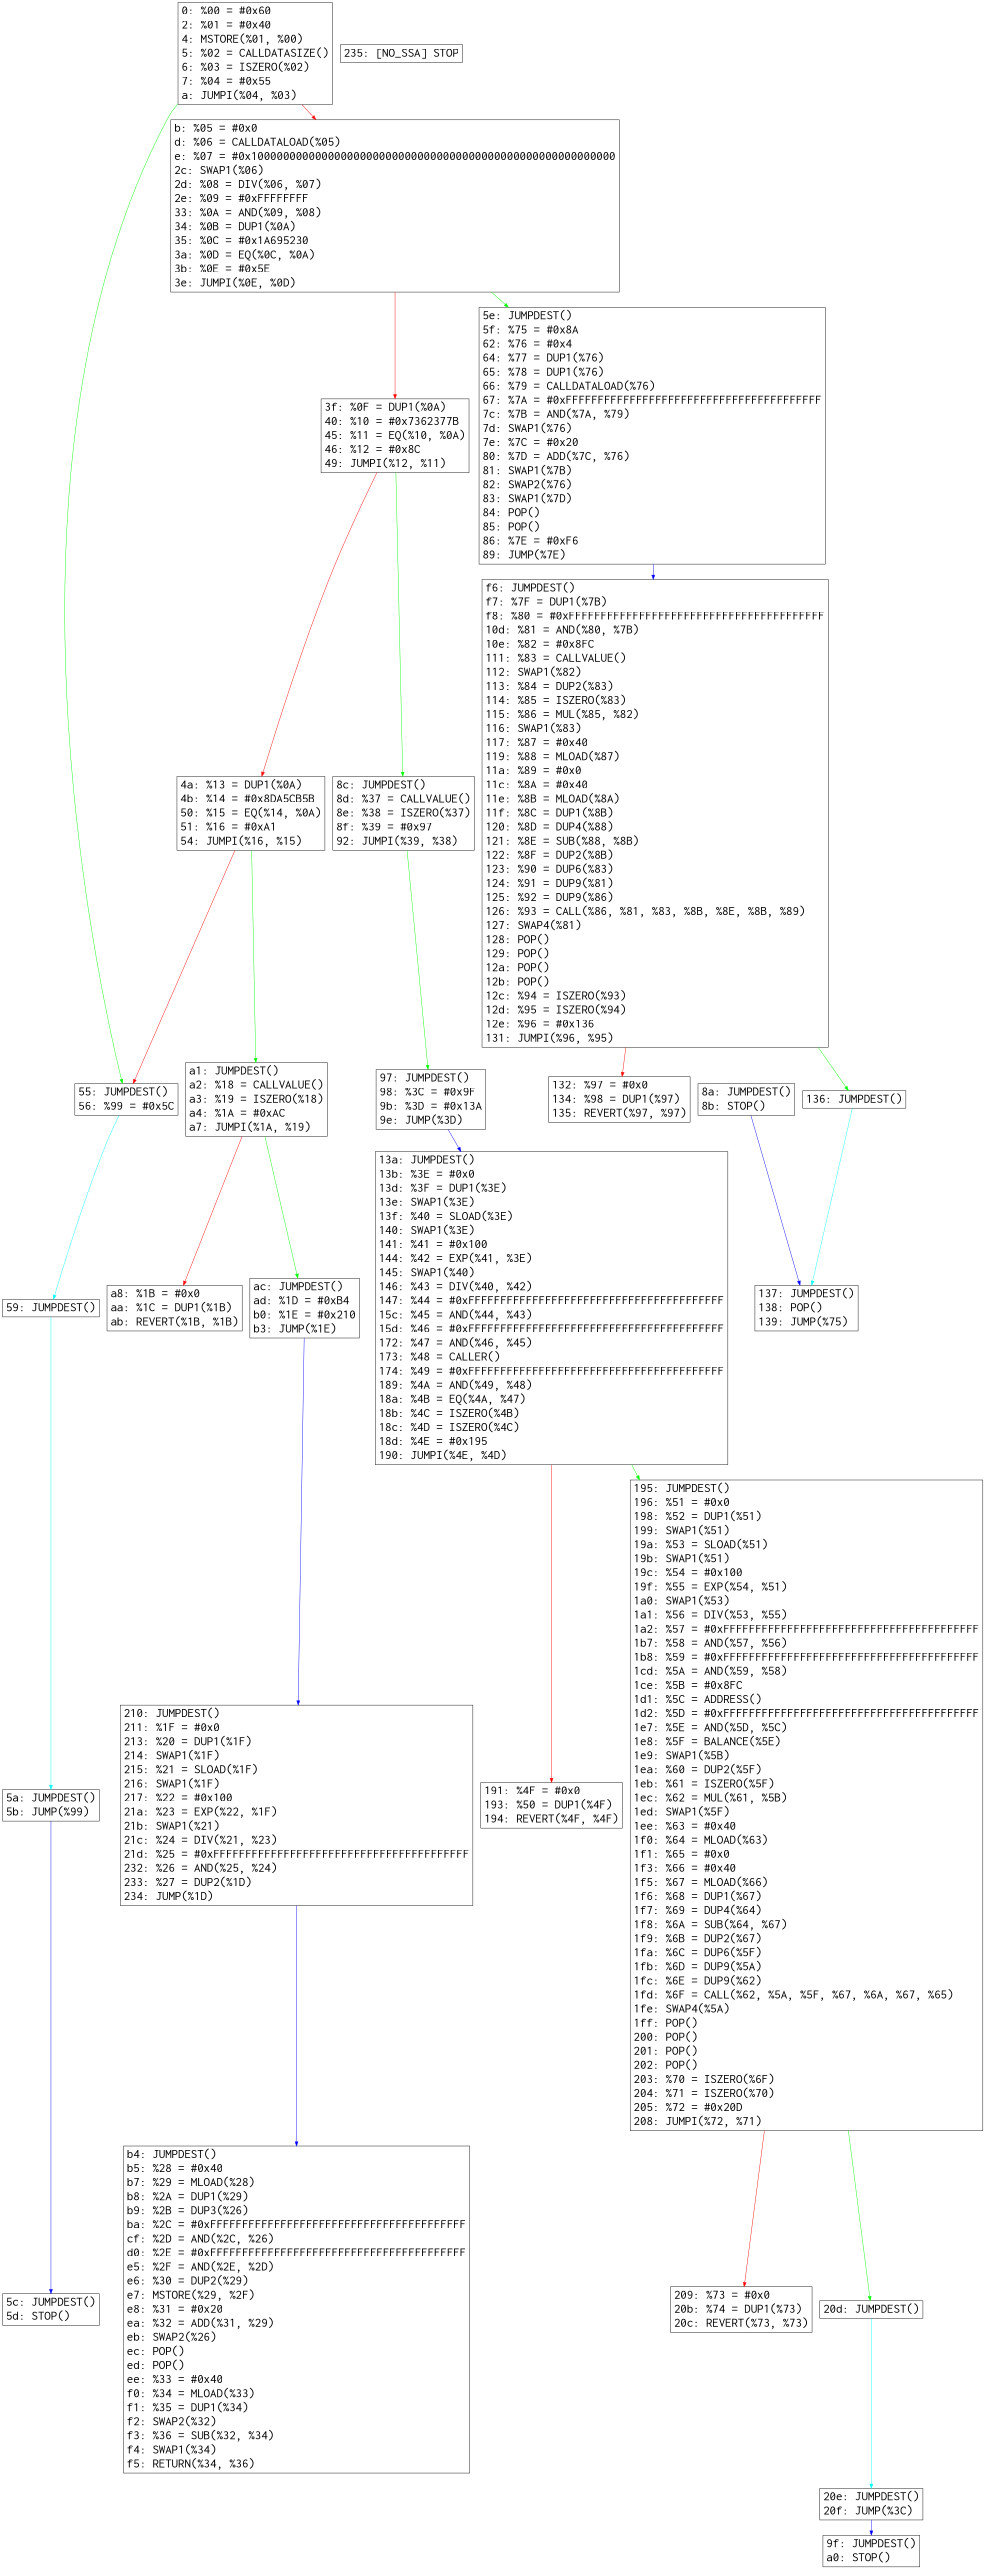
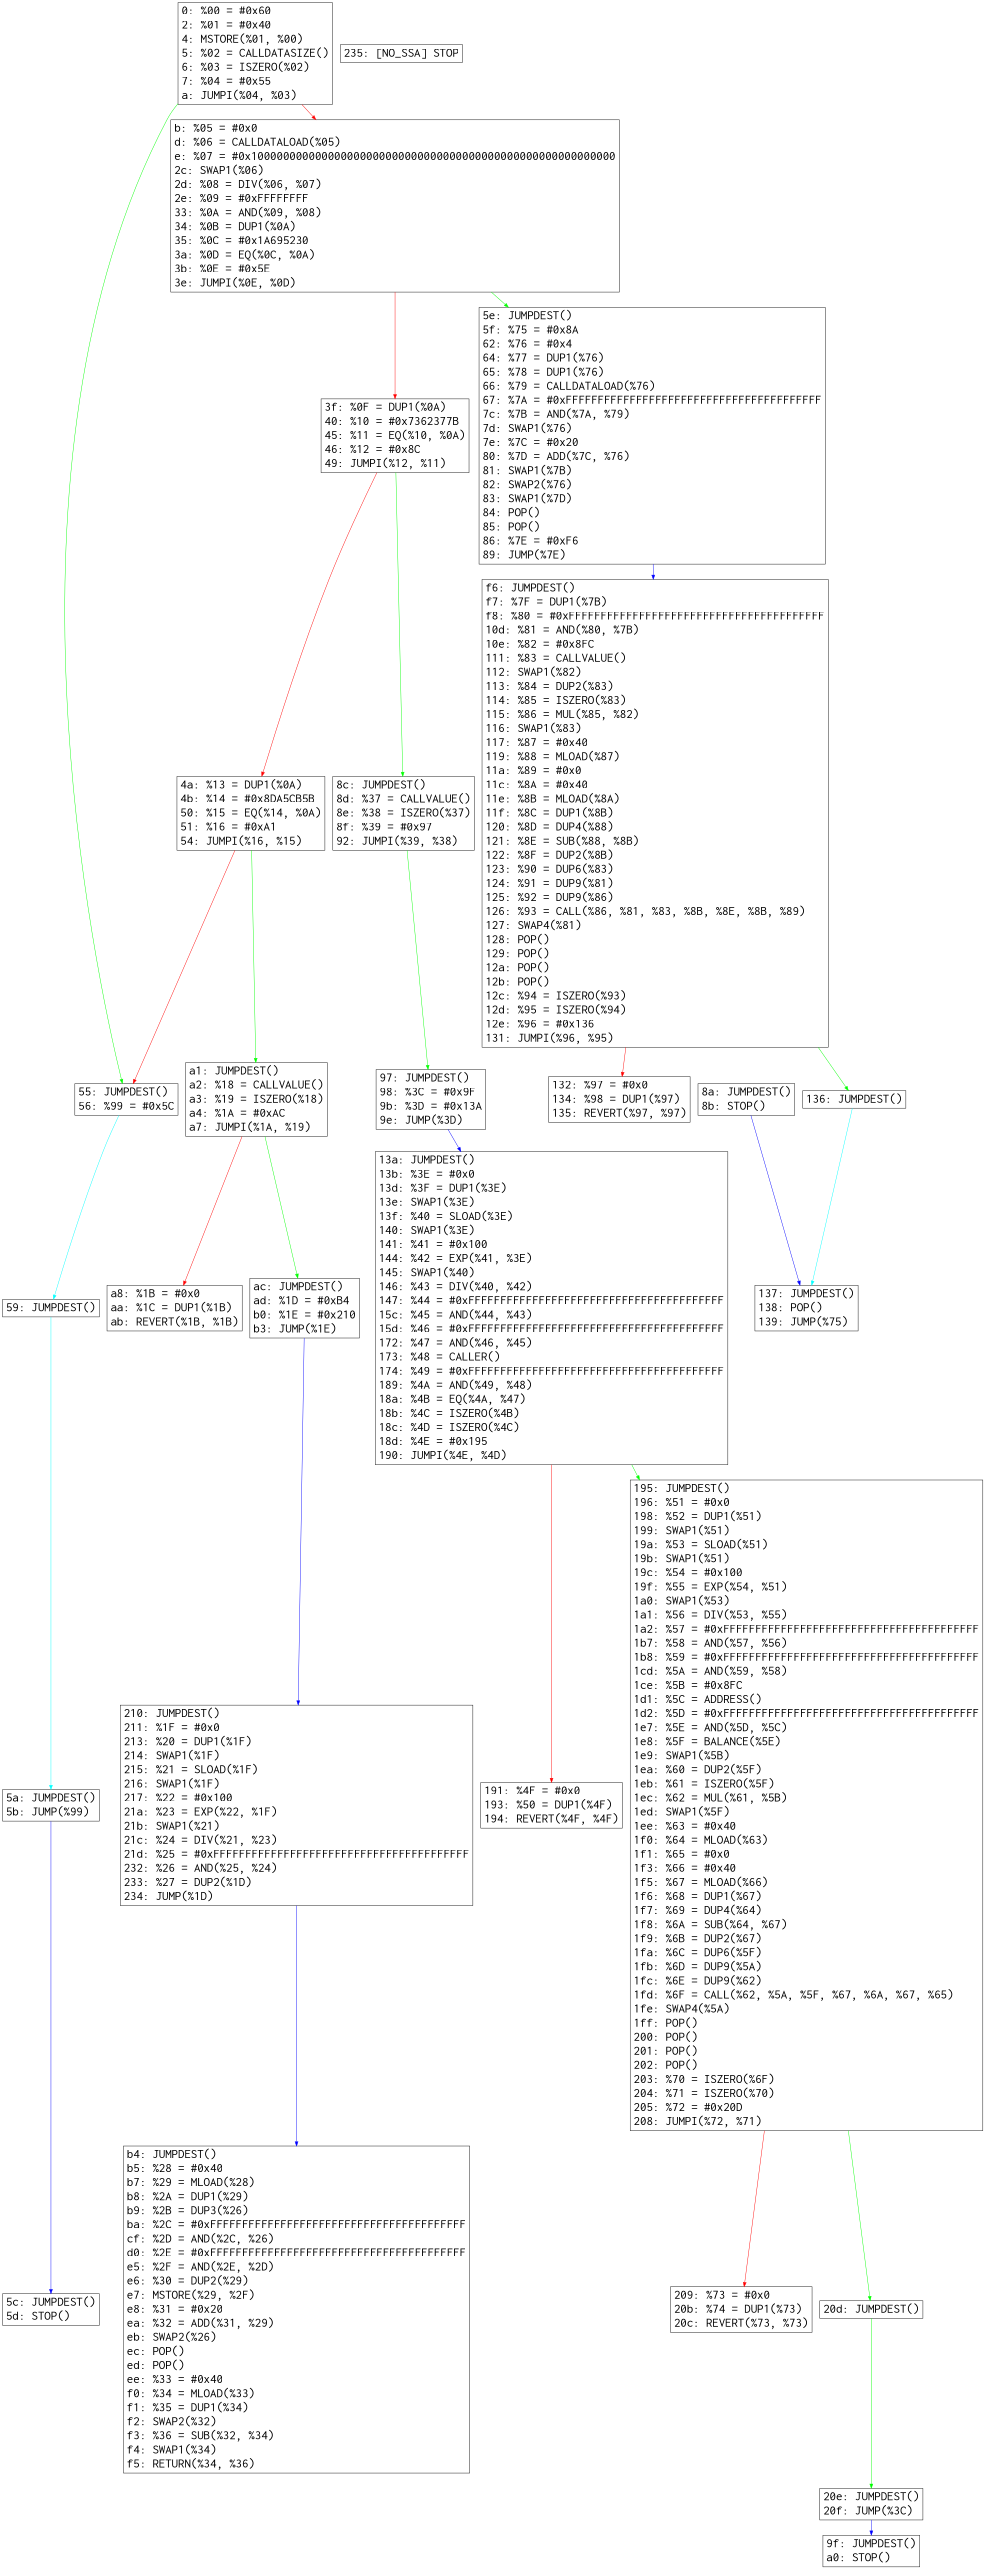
(871, 2401) -> (871, 2401)
